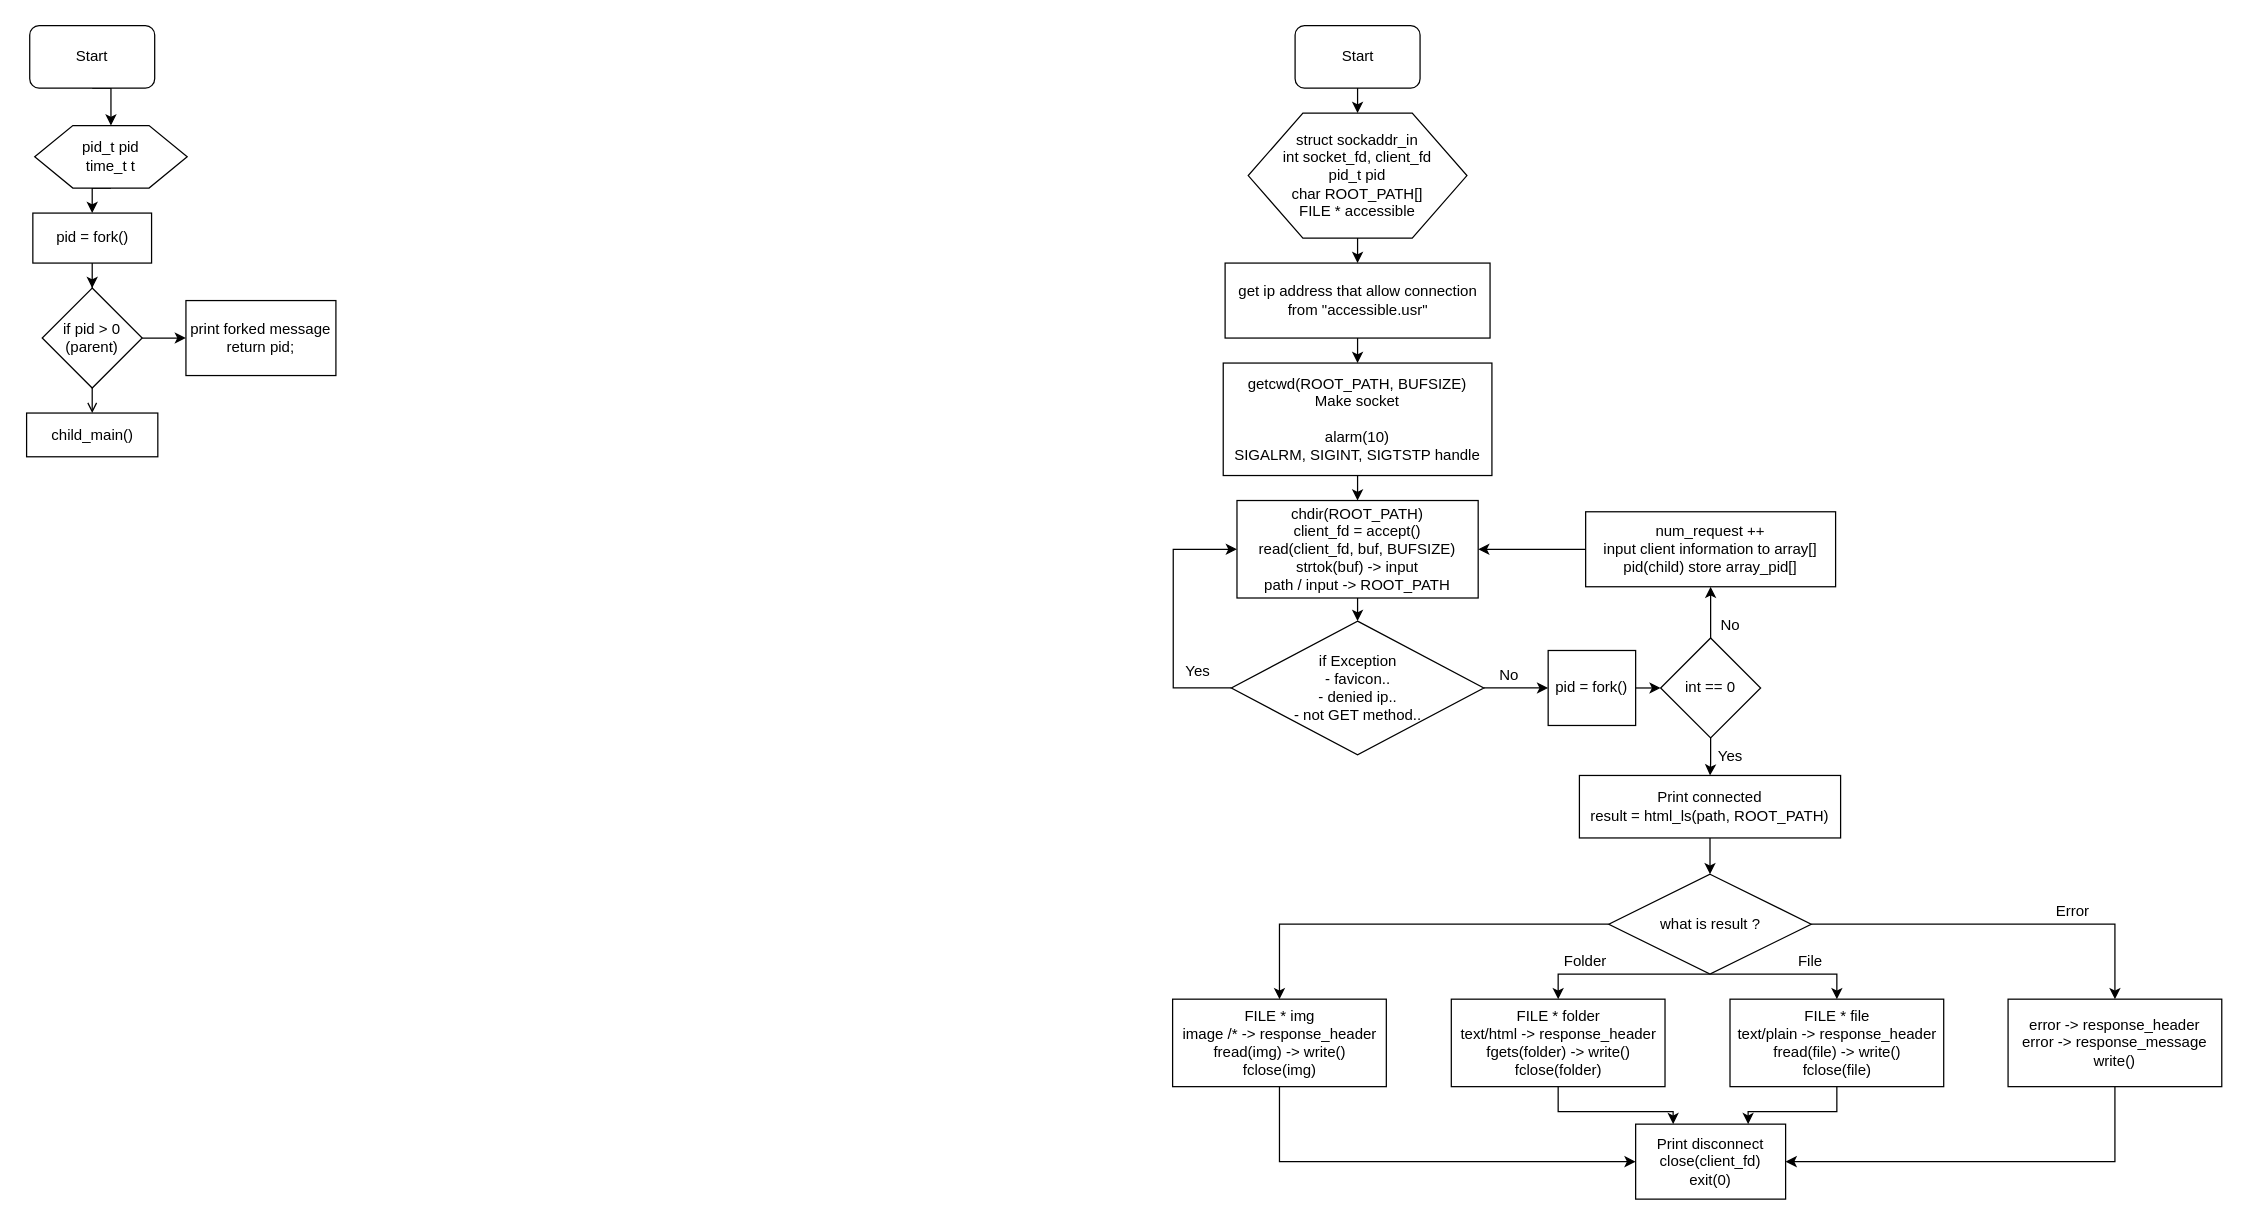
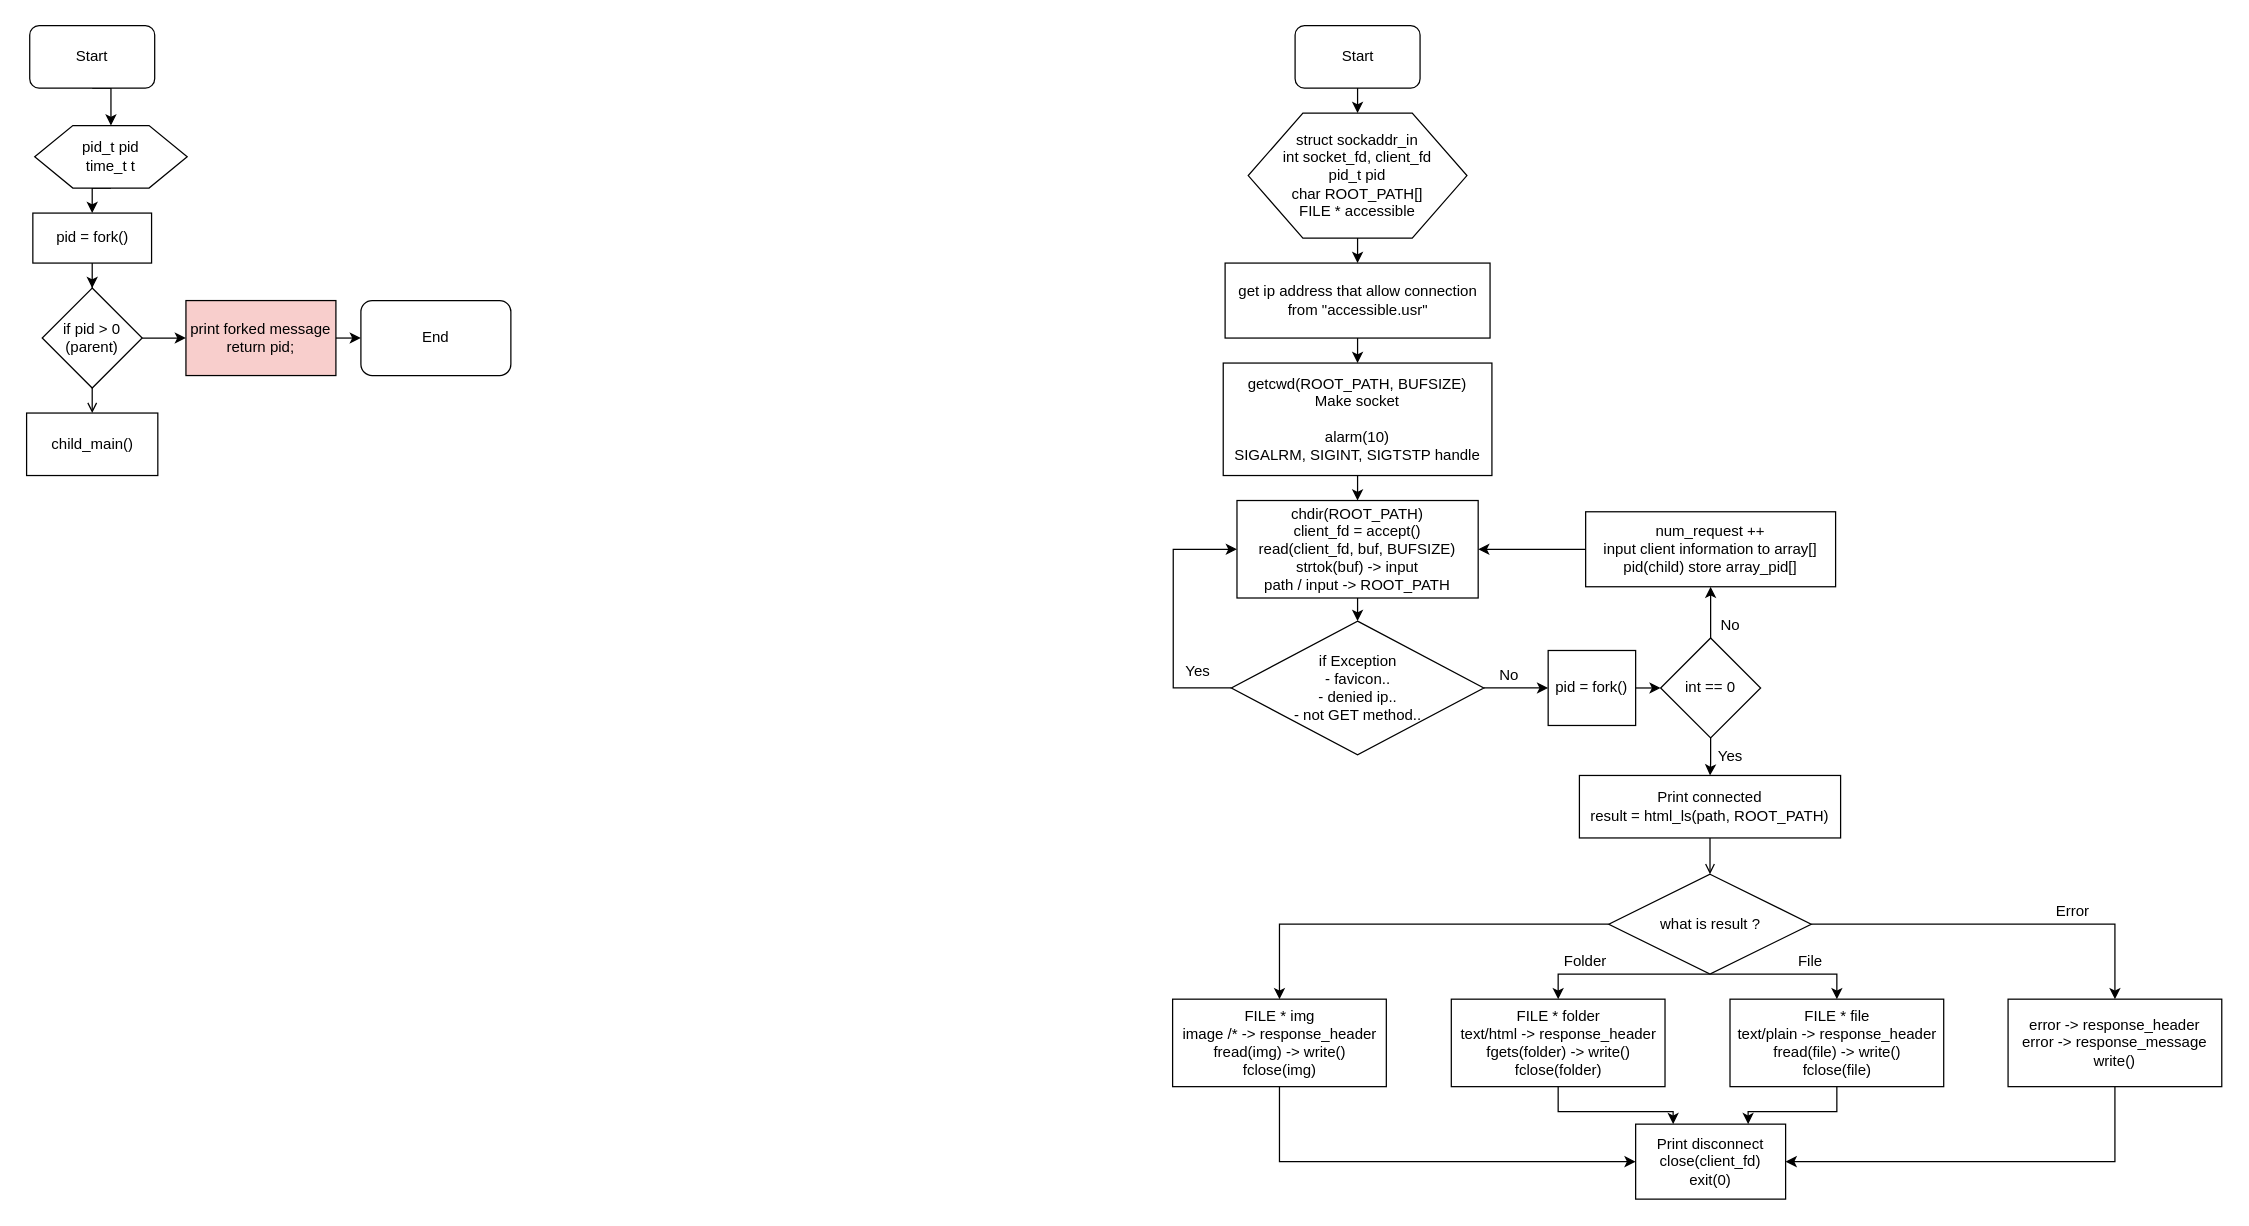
(261, 338) -> (261, 338)
none -> (344, 338)
none -> (436, 338)
(92, 435) -> (92, 444)
(1710, 864) -> (1710, 865)
